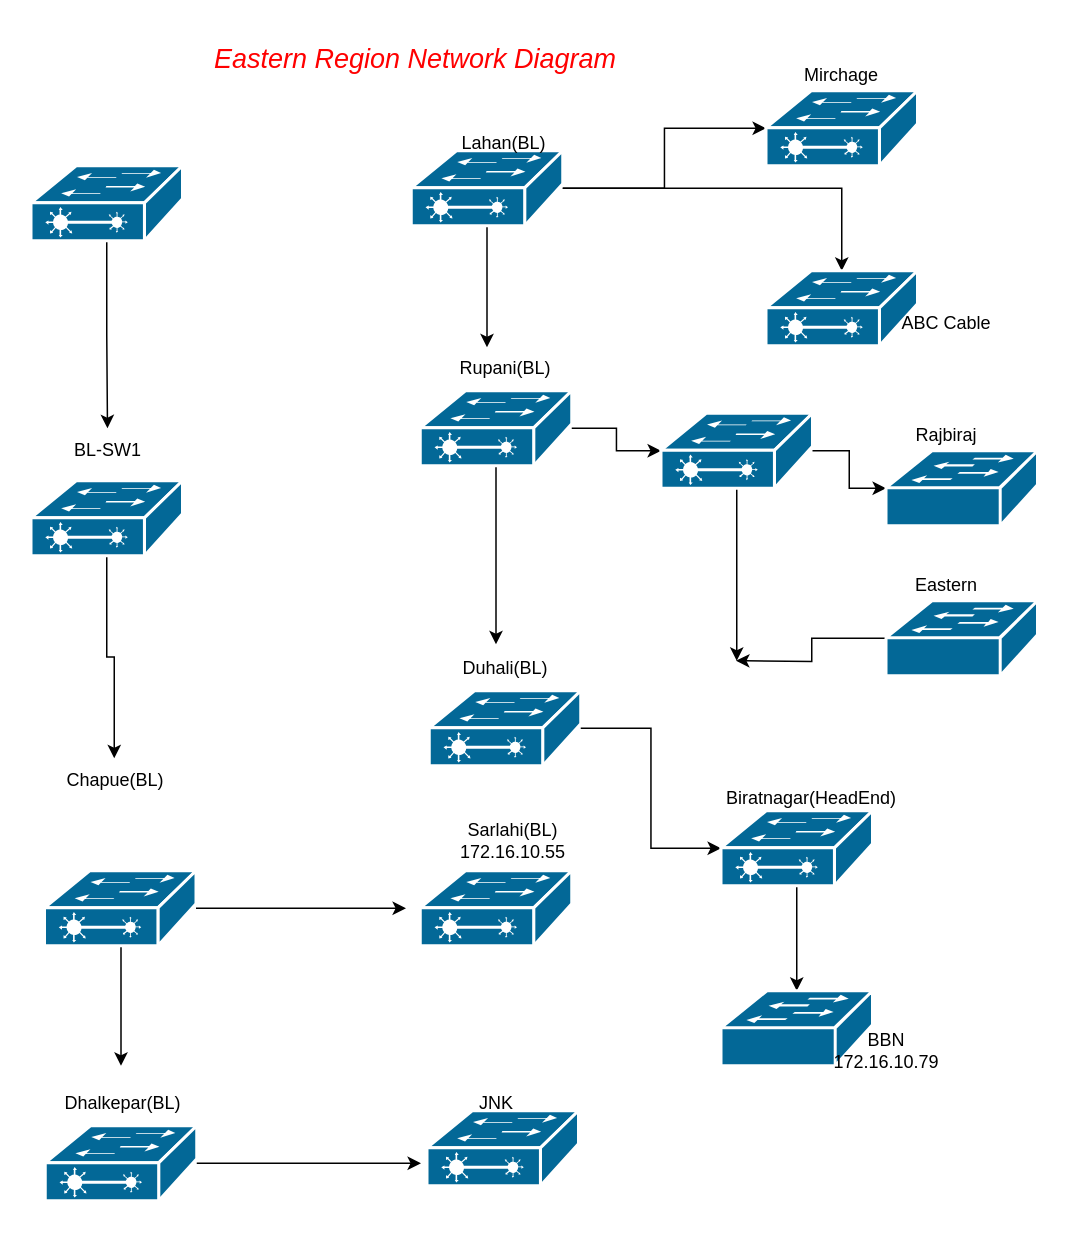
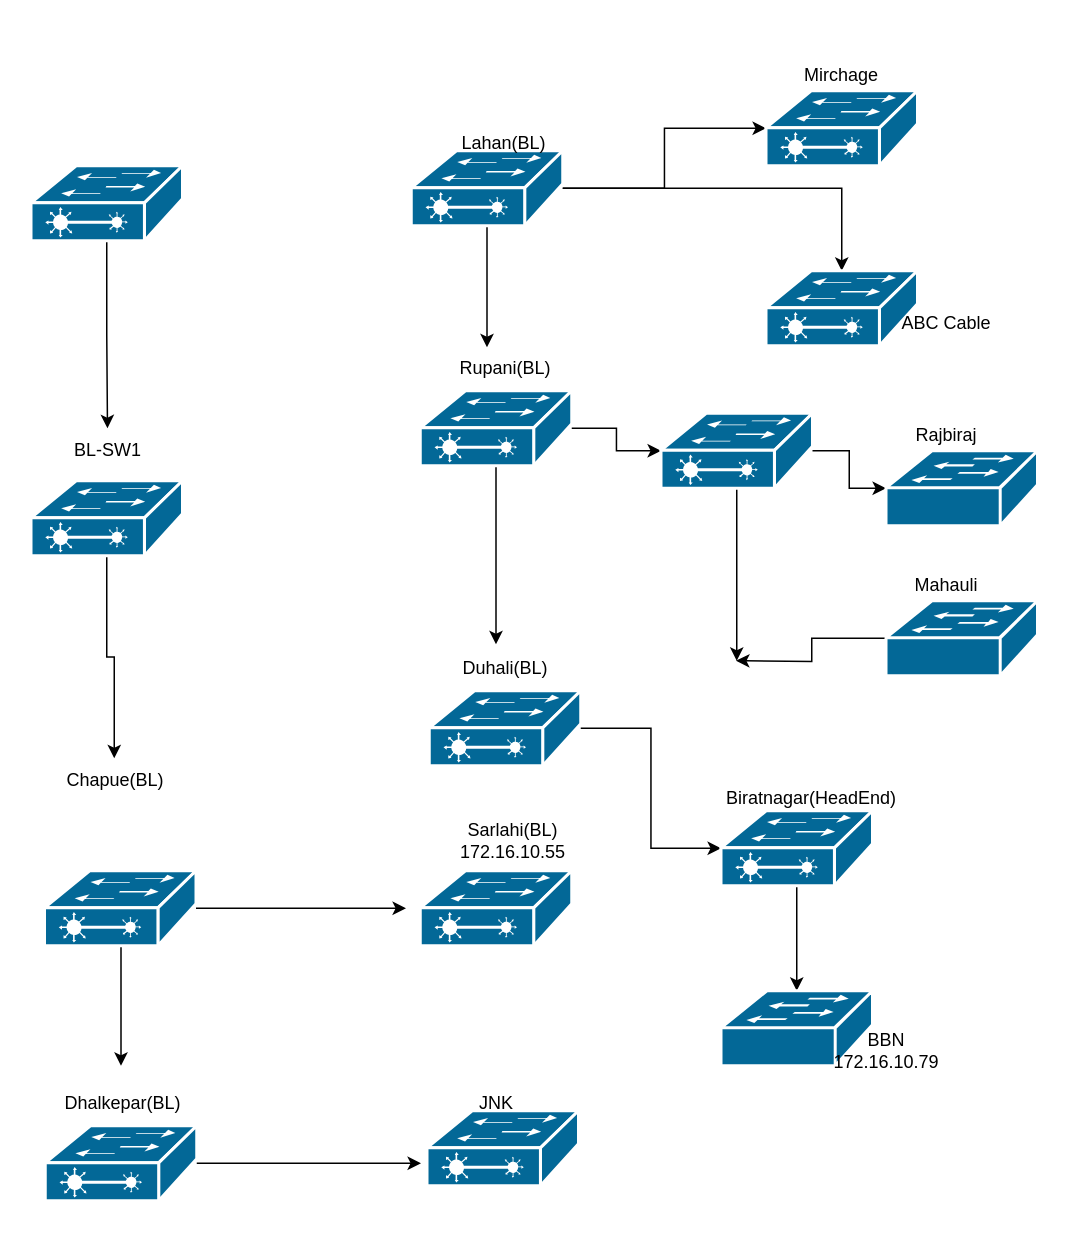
(414, 76) -> none
(947, 586) -> (947, 586)
